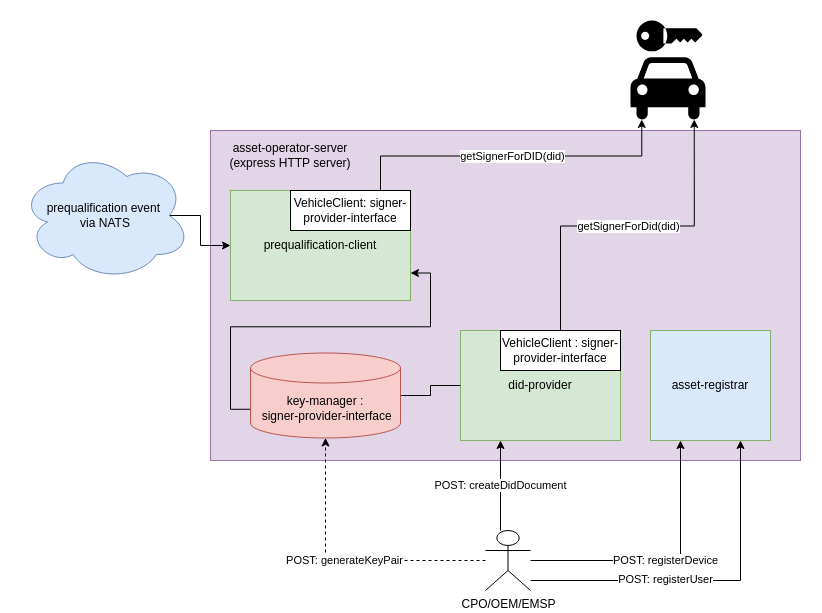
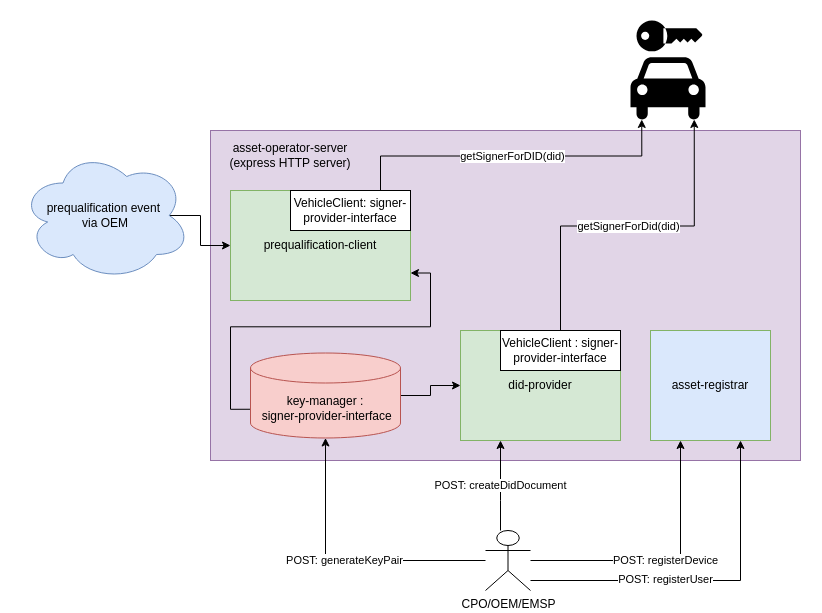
(106, 216) -> (106, 216)
(454, 386) -> (452, 386)
(326, 500) -> (326, 500)
